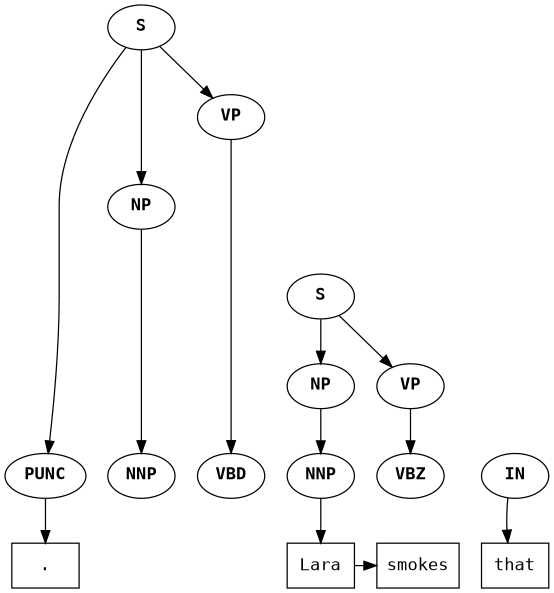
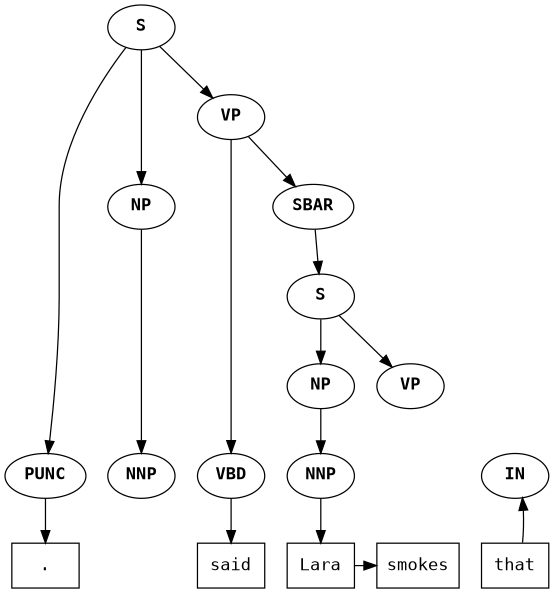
none -> (313, 207)
(411, 476) -> none
(507, 514) -> (523, 527)
none -> (231, 566)
